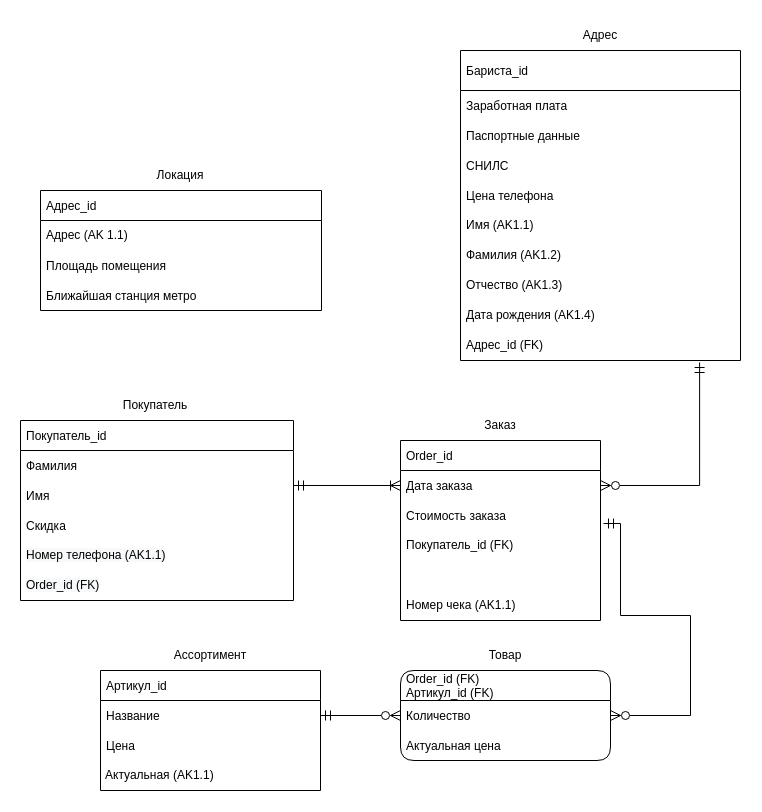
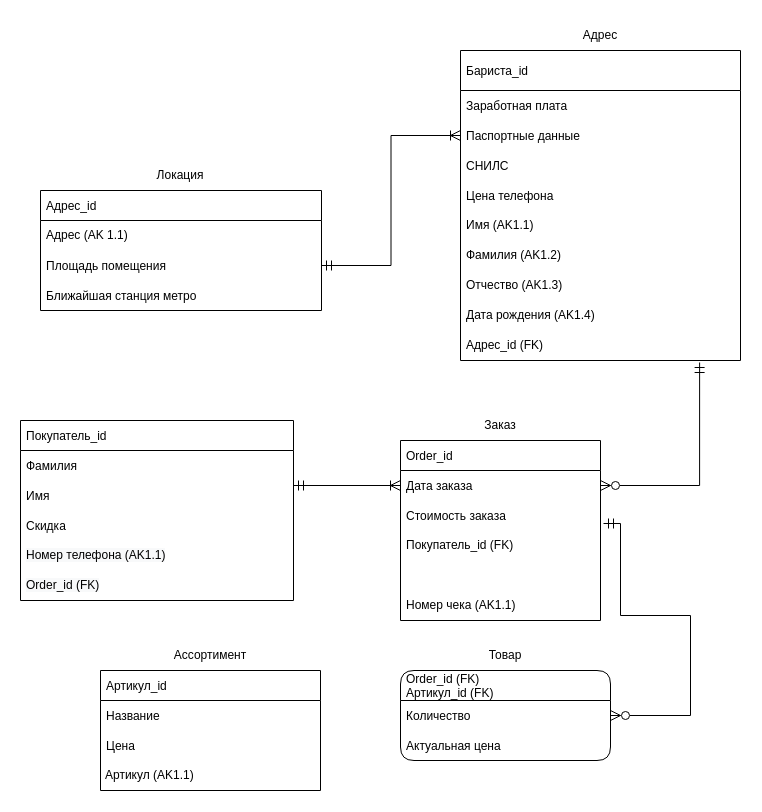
none -> (391, 202)
(156, 406) -> none
(351, 716) -> none
(163, 776) -> (153, 776)
